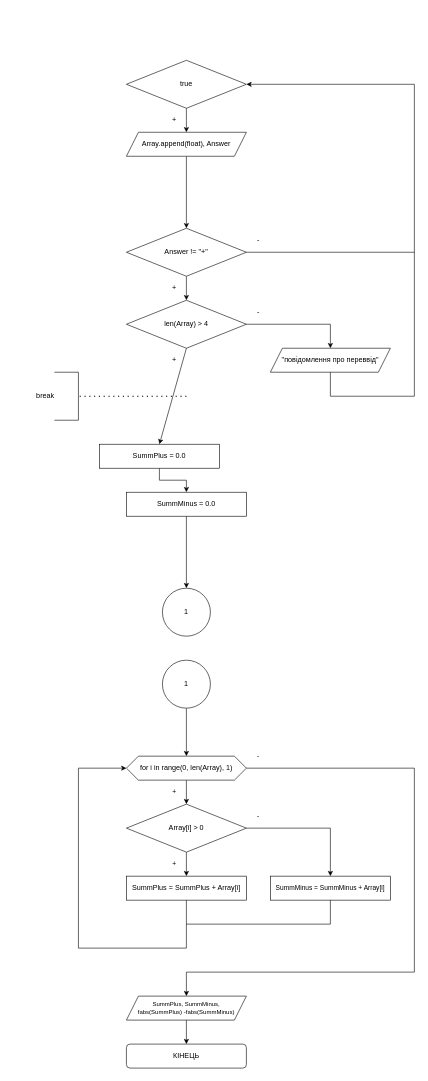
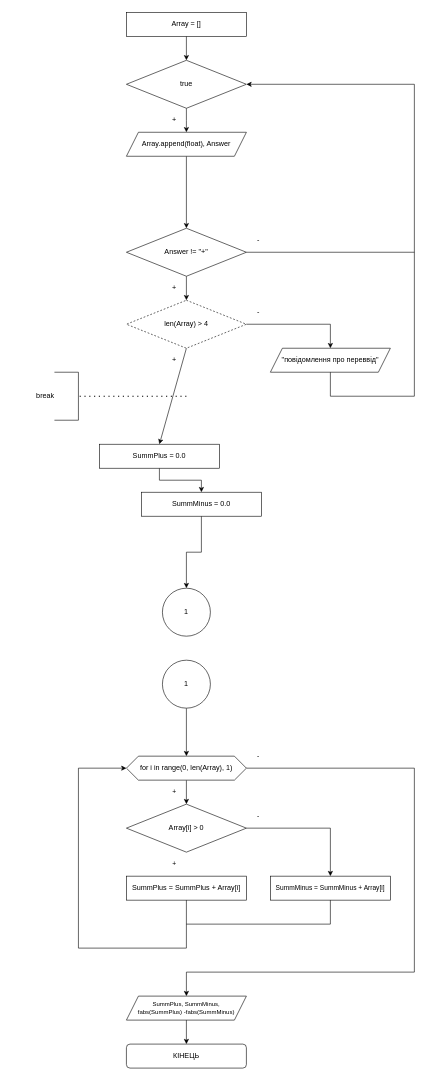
none -> (186, 24)
none -> (186, 46)
(186, 324) -> (186, 324)
(186, 504) -> (201, 504)
(186, 862) -> none
